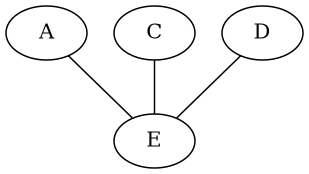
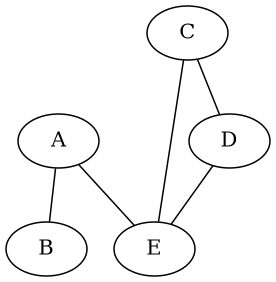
none -> (209, 87)
none -> (46, 249)
